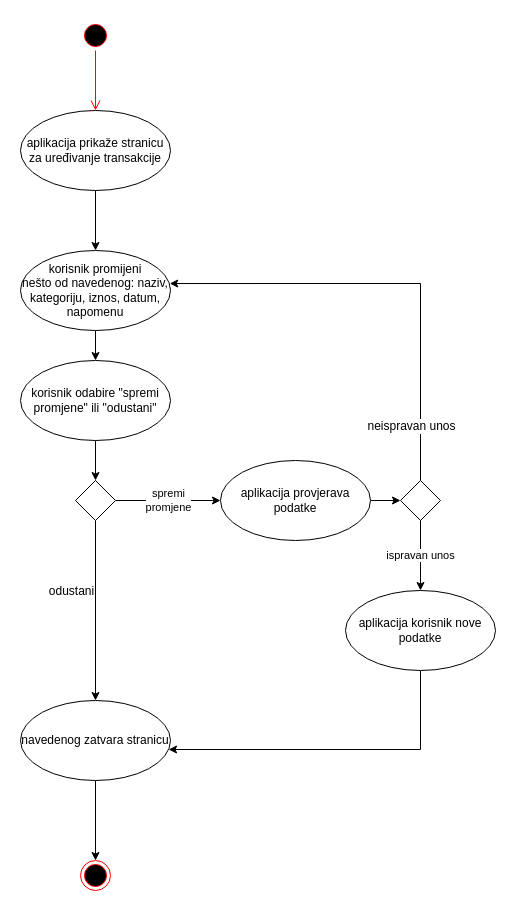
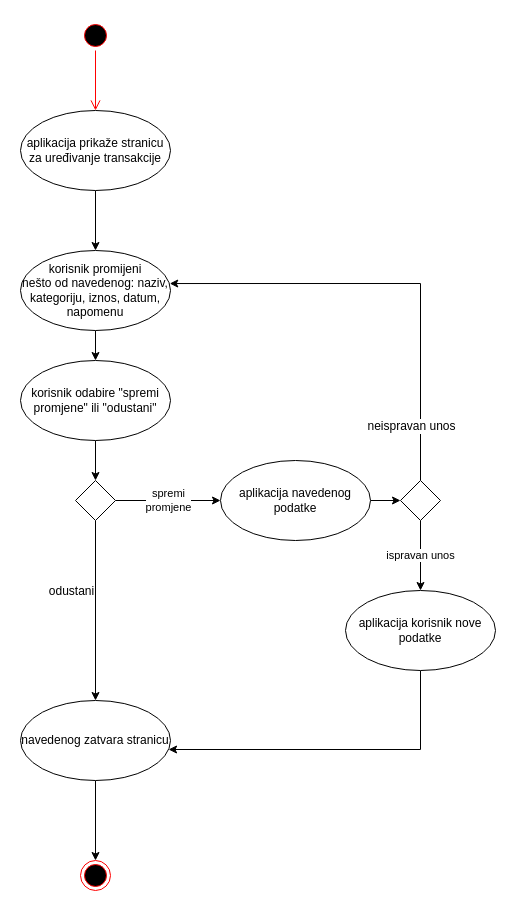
(296, 501) -> (296, 501)
